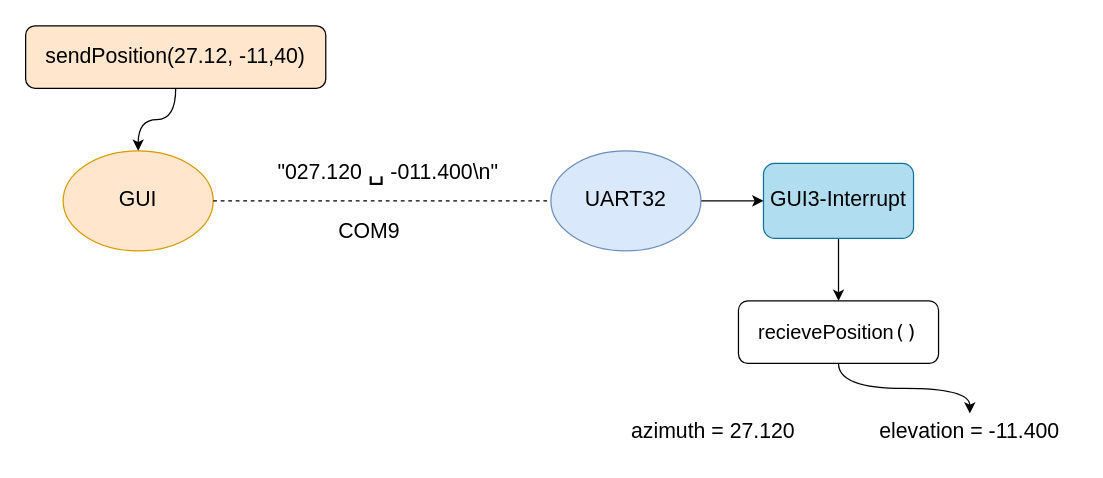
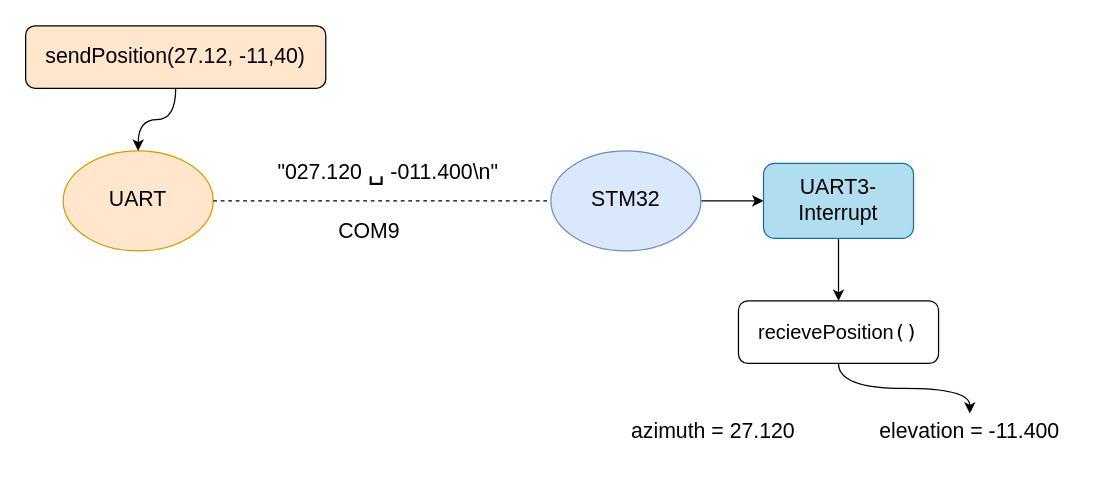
(138, 201) -> (138, 201)
(626, 201) -> (626, 201)
(838, 201) -> (838, 201)
